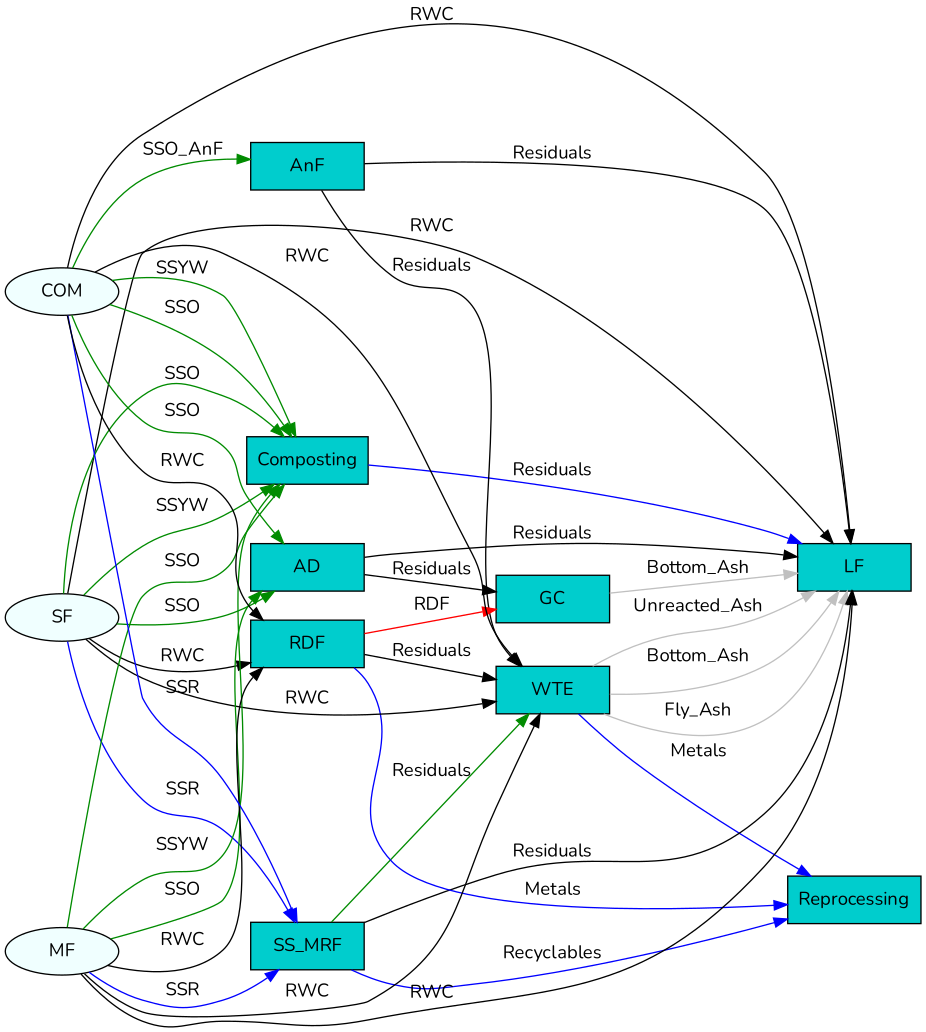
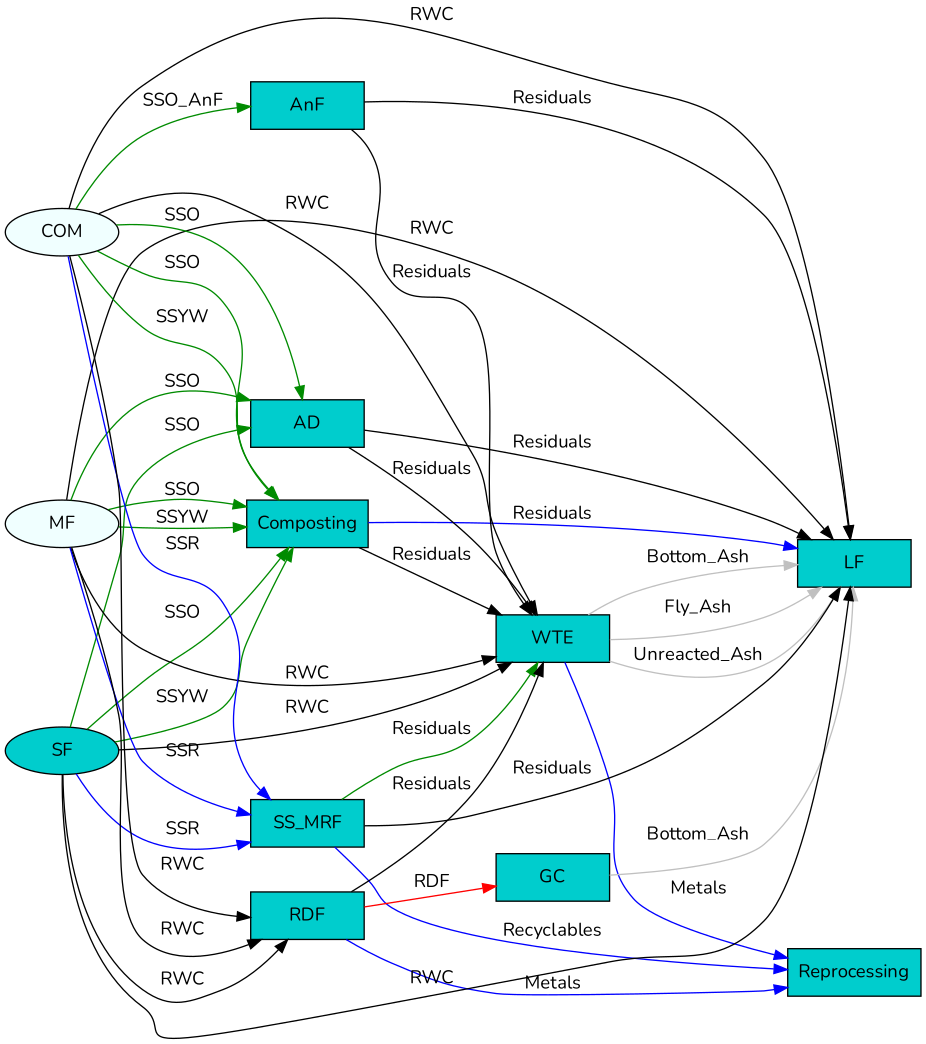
none -> (424, 578)
(424, 582) -> (441, 513)
(62, 618) -> (62, 751)
